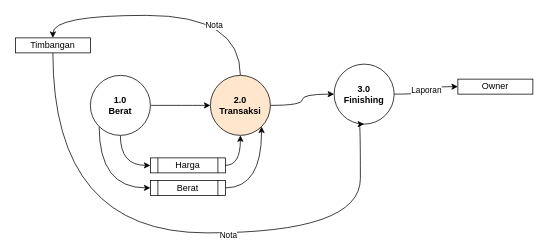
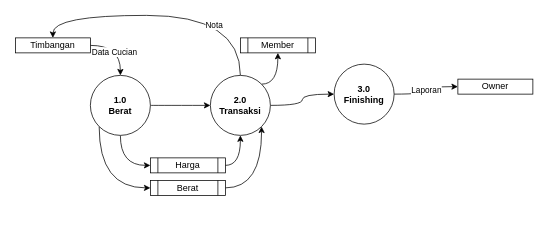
none -> (278, 45)
none -> (111, 51)
none -> (276, 73)
(240, 105) -> (240, 105)
(182, 231) -> none
